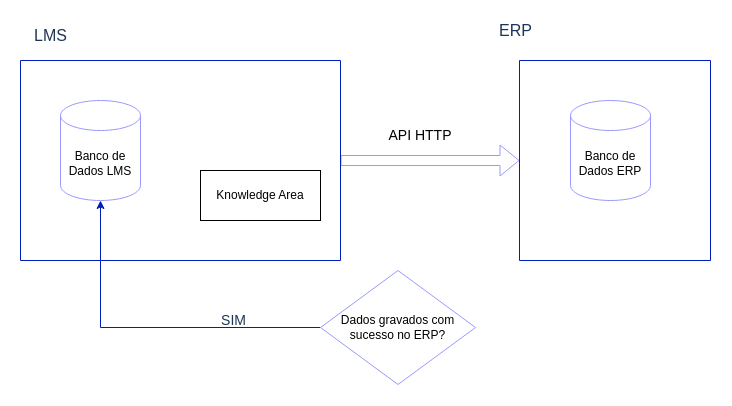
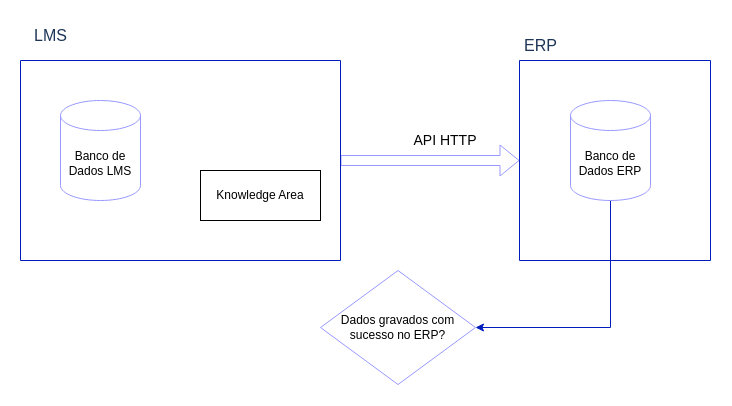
(516, 31) -> (541, 46)
(421, 136) -> (446, 141)
(151, 328) -> none
none -> (611, 328)
